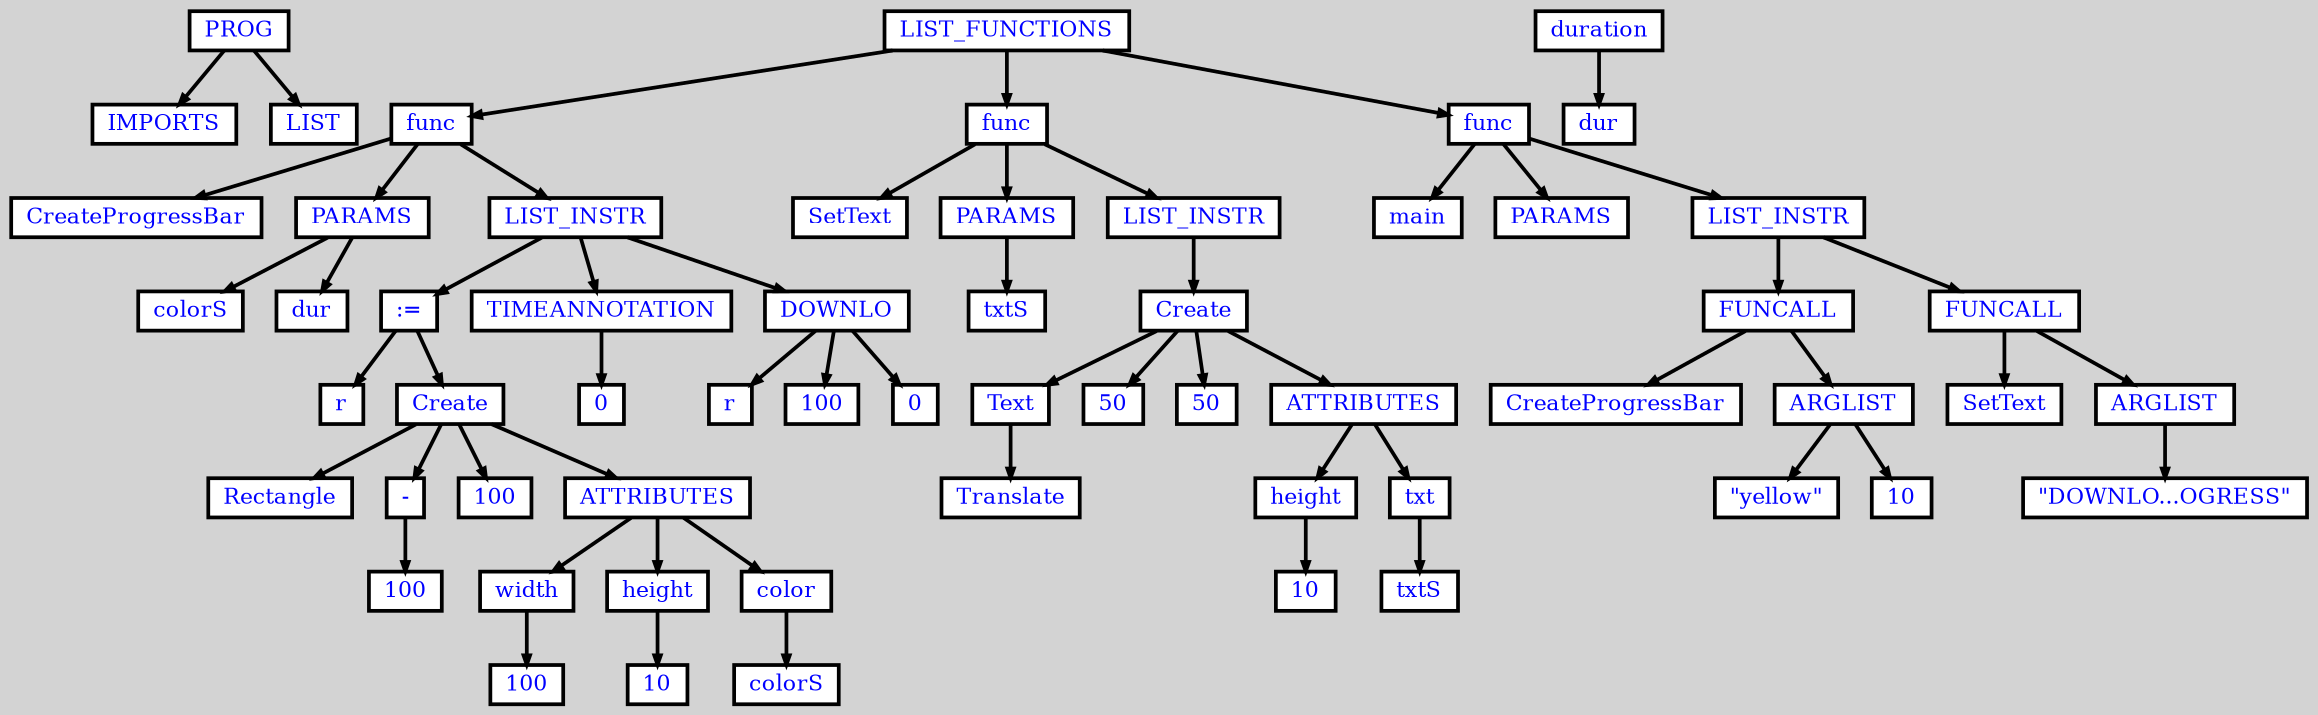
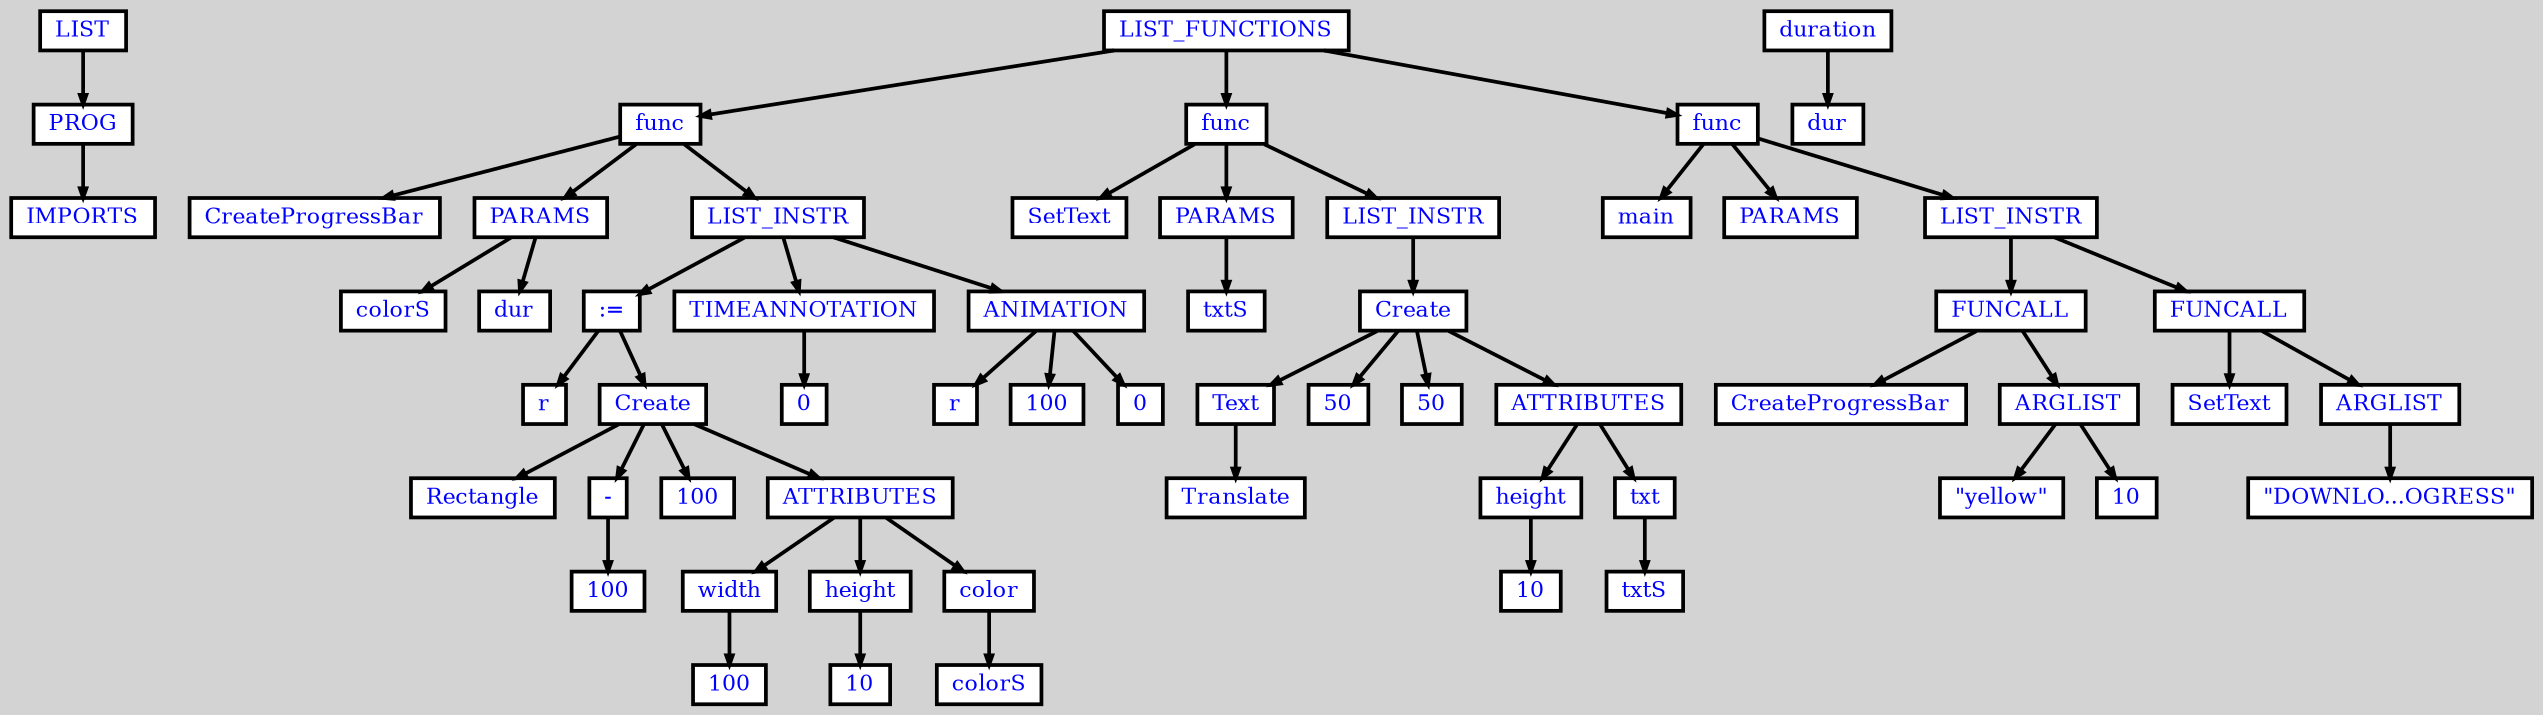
(273, 74) -> (83, 73)
(837, 311) -> (1056, 311)
